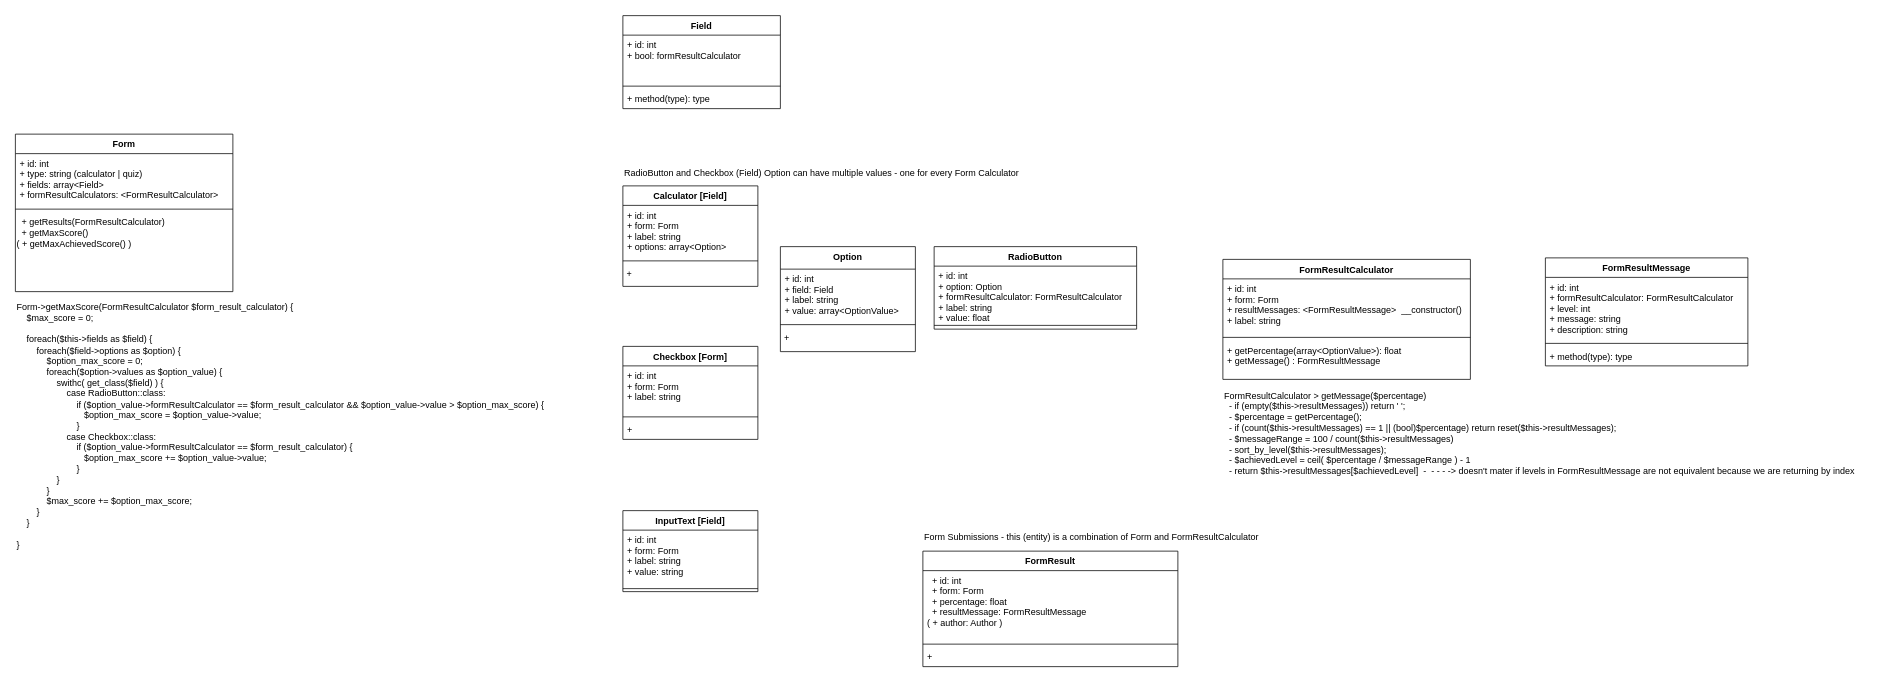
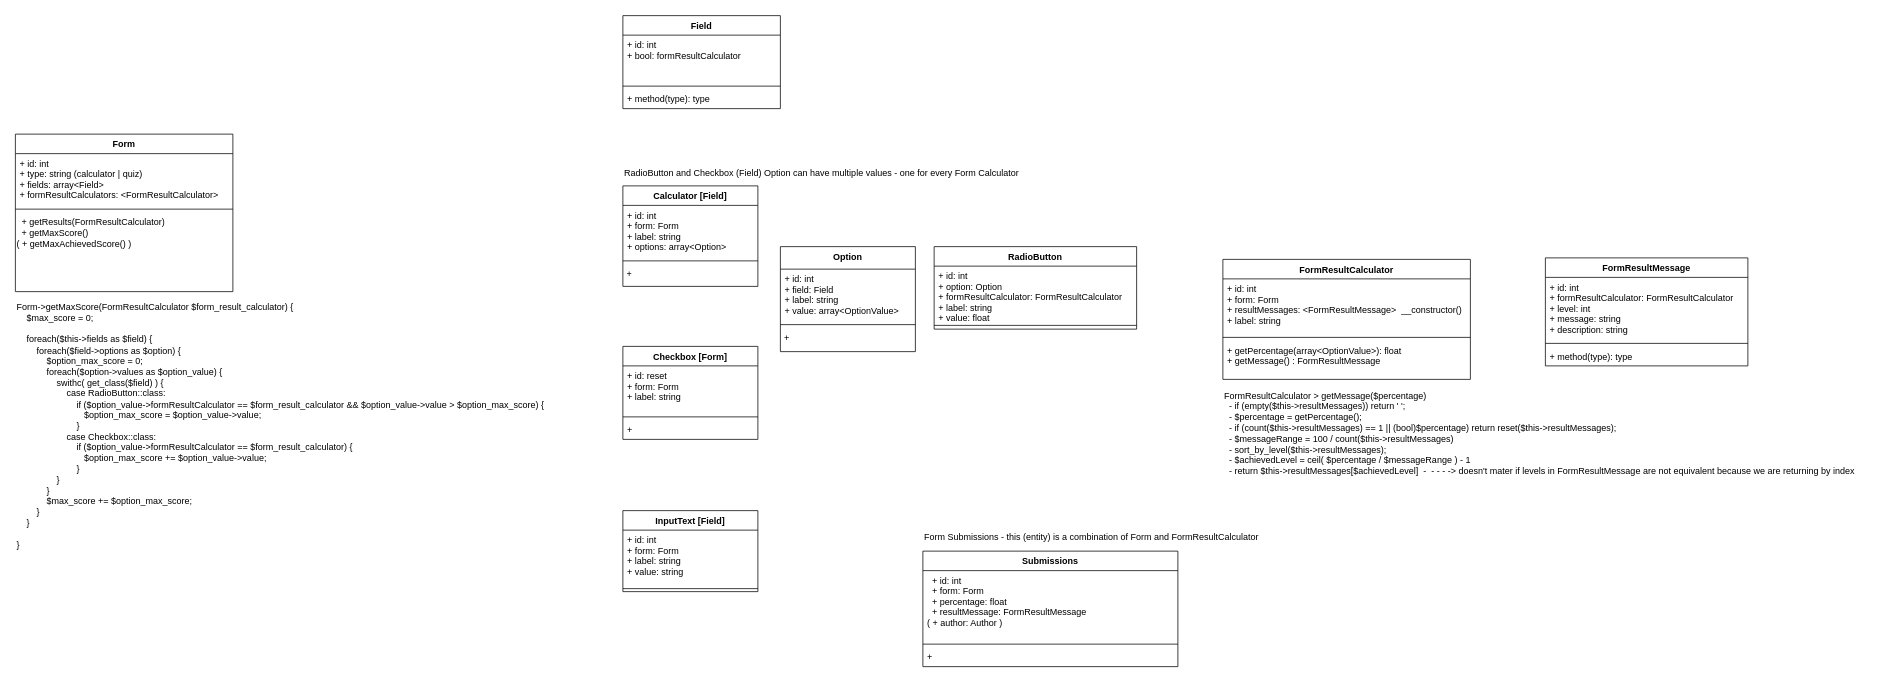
(644, 376) -> (650, 376)
(1050, 561) -> (1050, 561)
